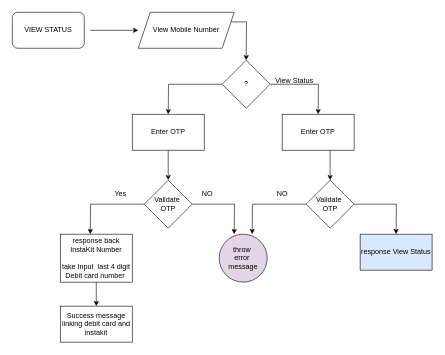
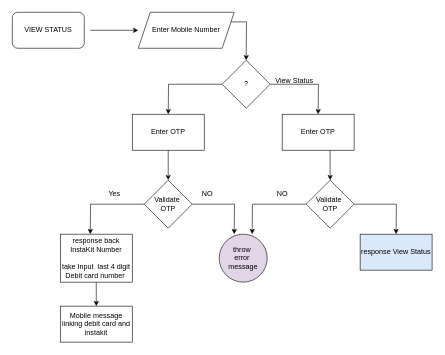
(186, 30) -> (186, 30)
(120, 194) -> (114, 194)
(96, 324) -> (96, 324)
